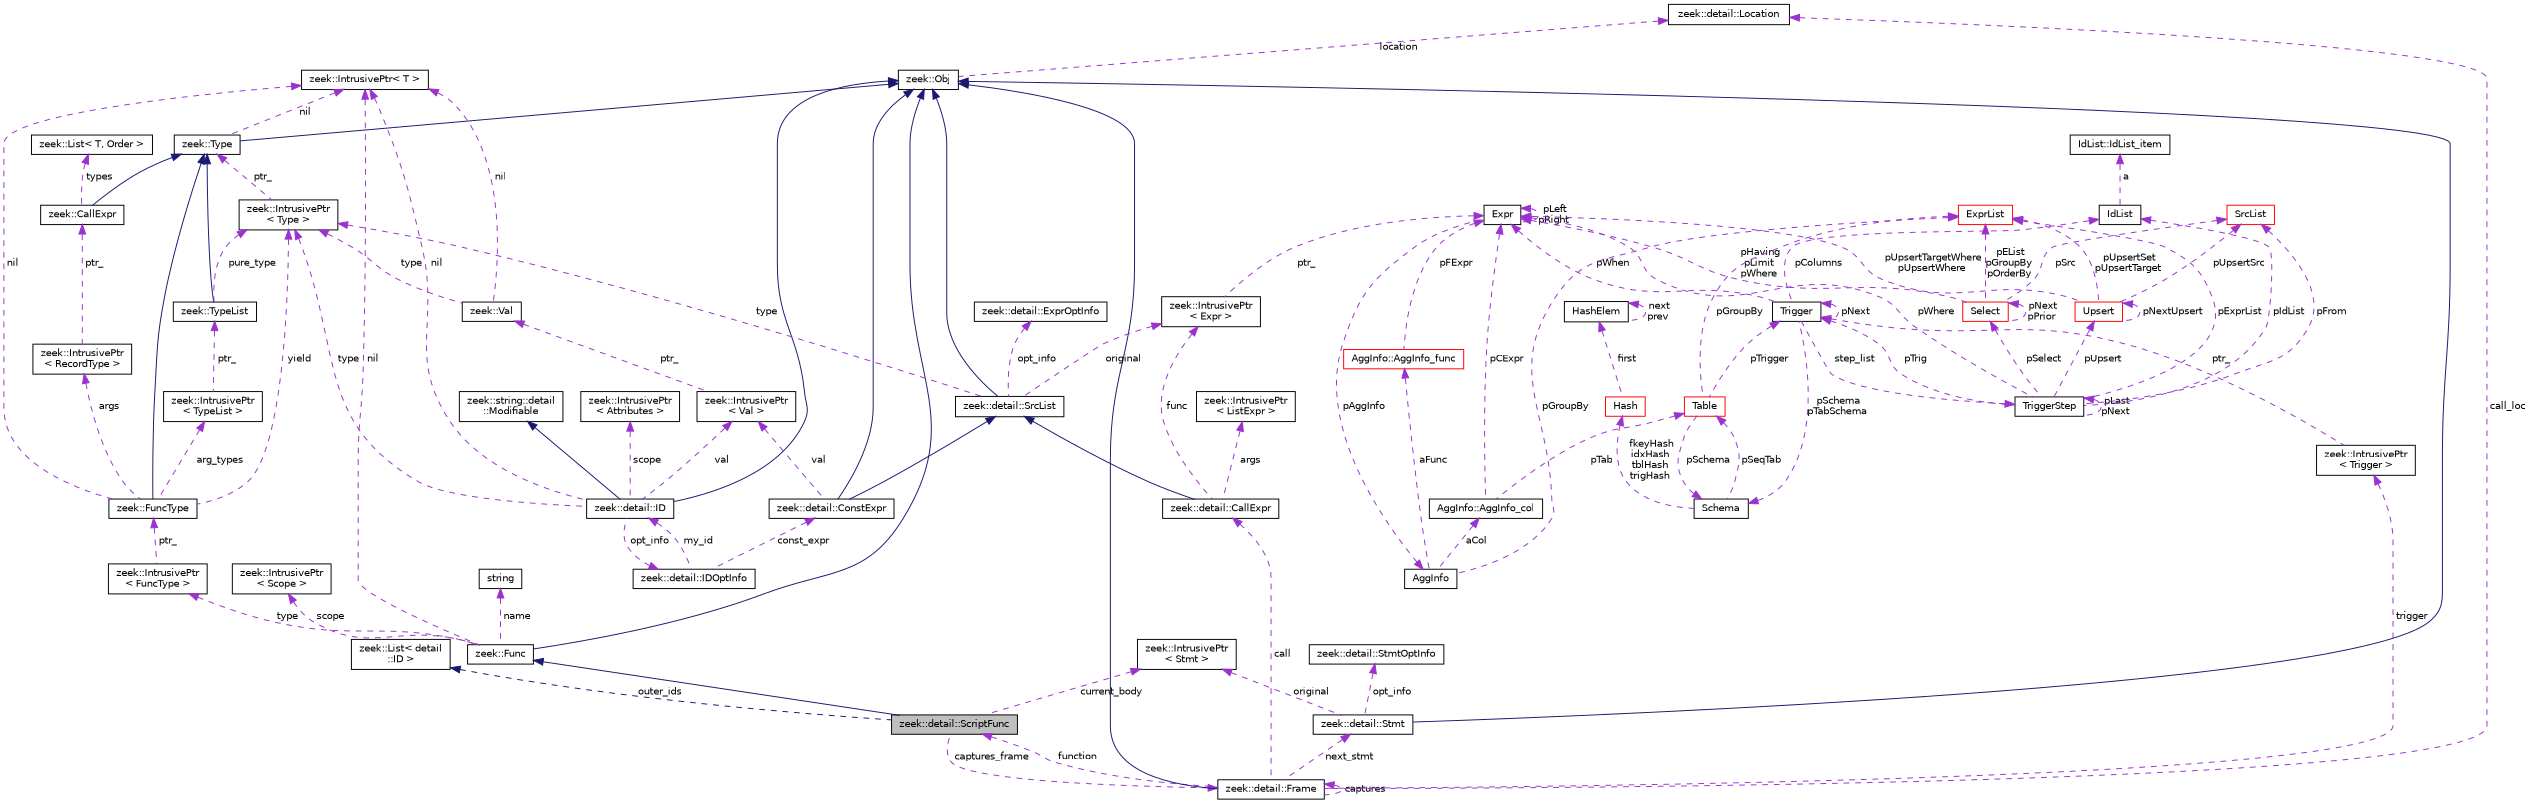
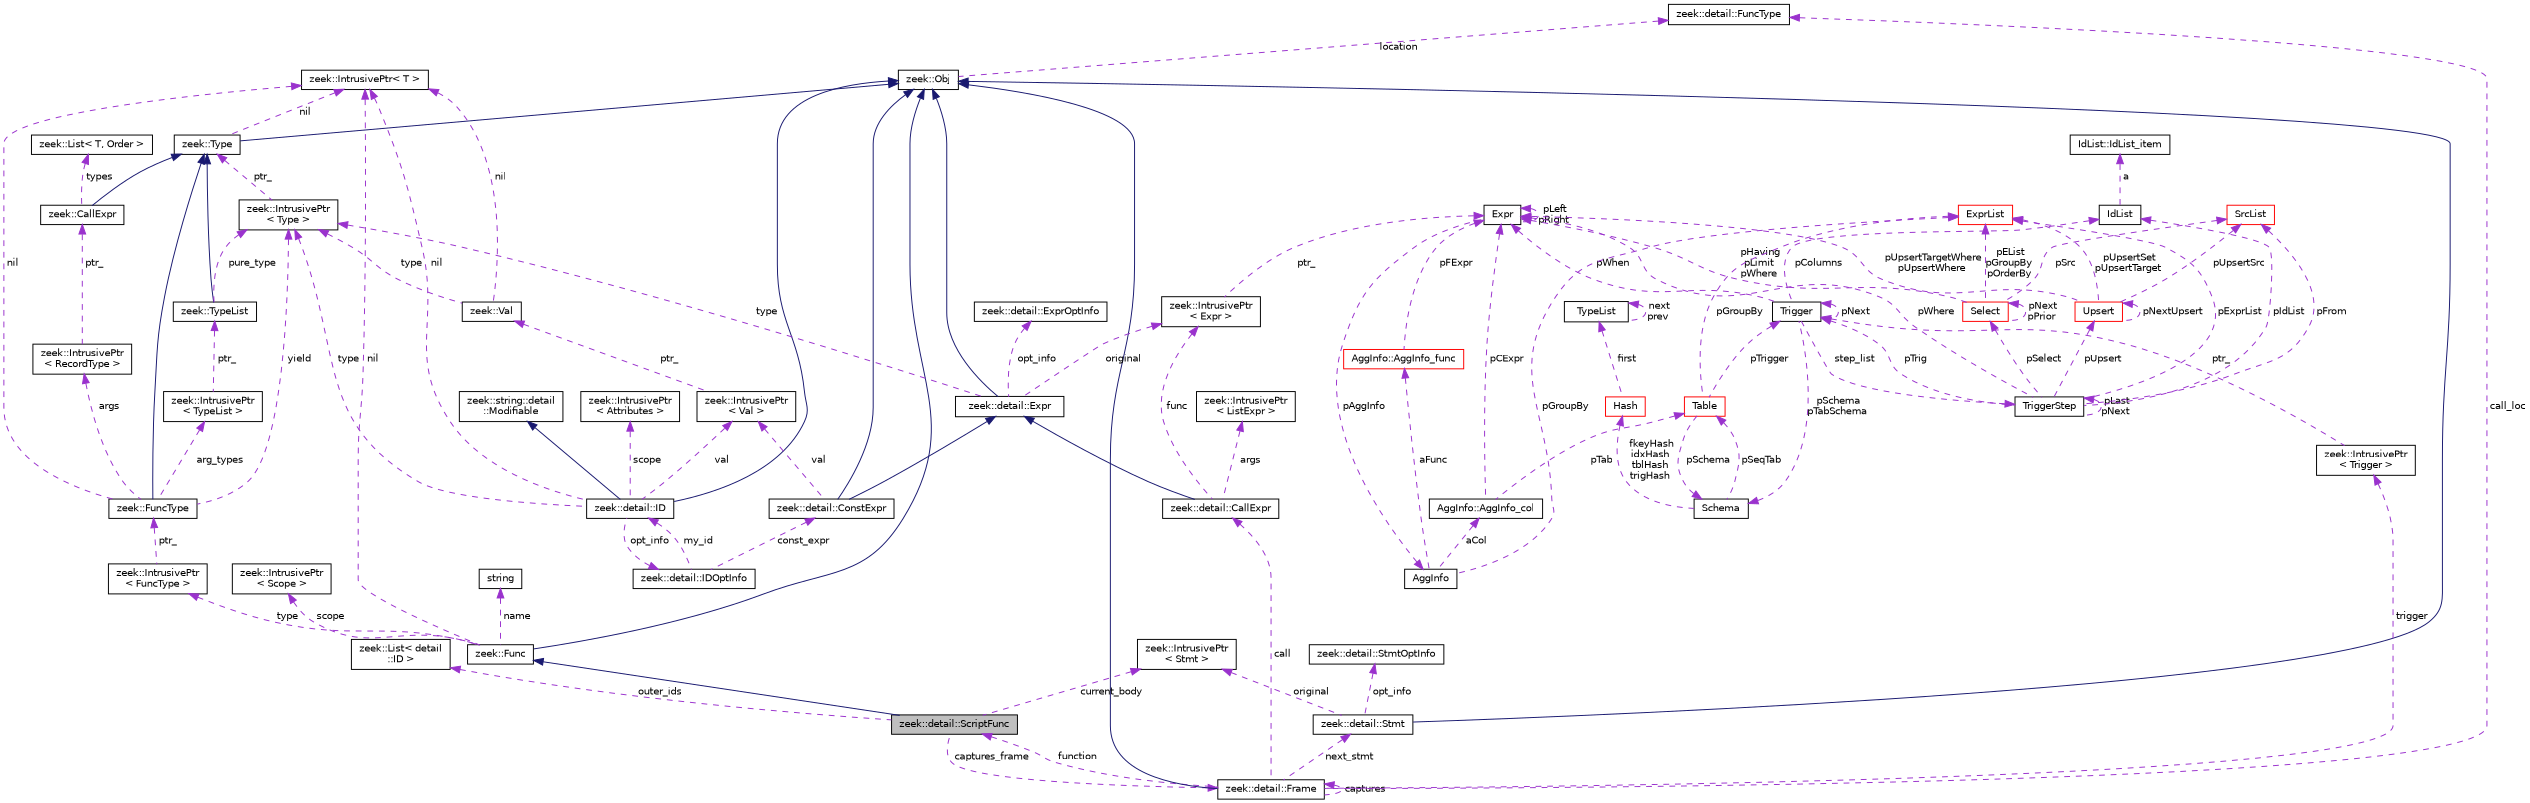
(1729, 15) -> (1729, 15)
(1596, 312) -> (1596, 312)
(1010, 407) -> (1010, 407)
(675, 701) -> (675, 701)
